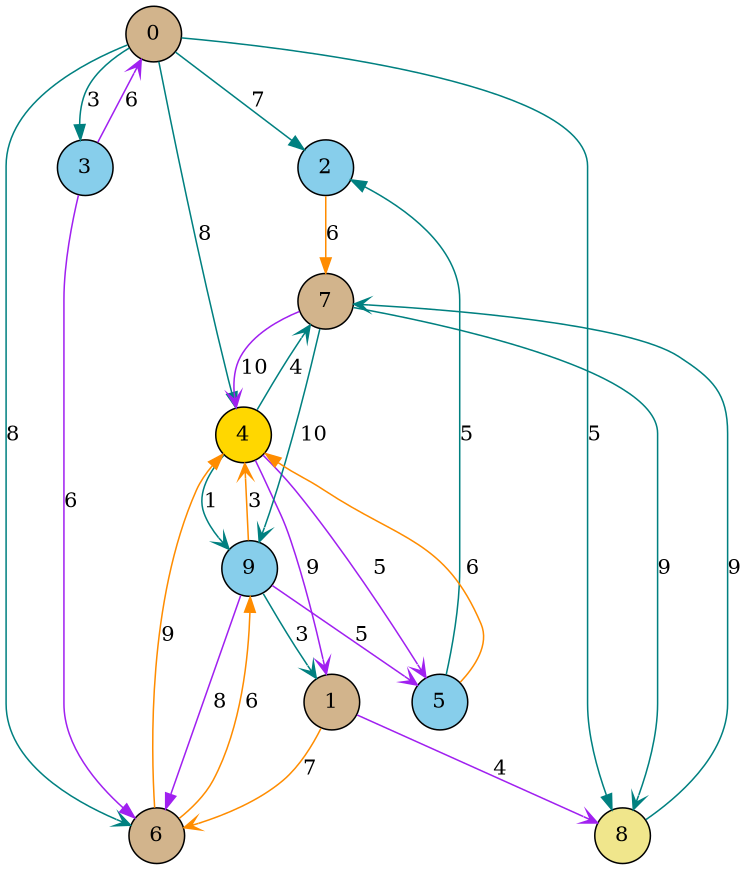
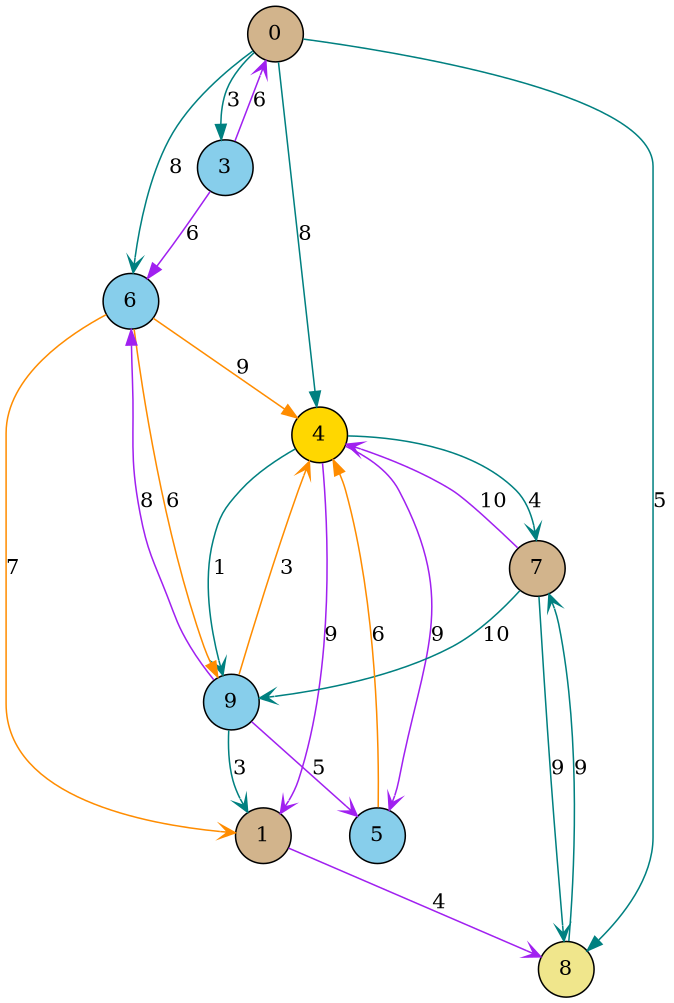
(326, 168) -> none
(381, 569) -> (438, 635)
(271, 790) -> (6, 623)
(157, 836) -> (131, 301)
